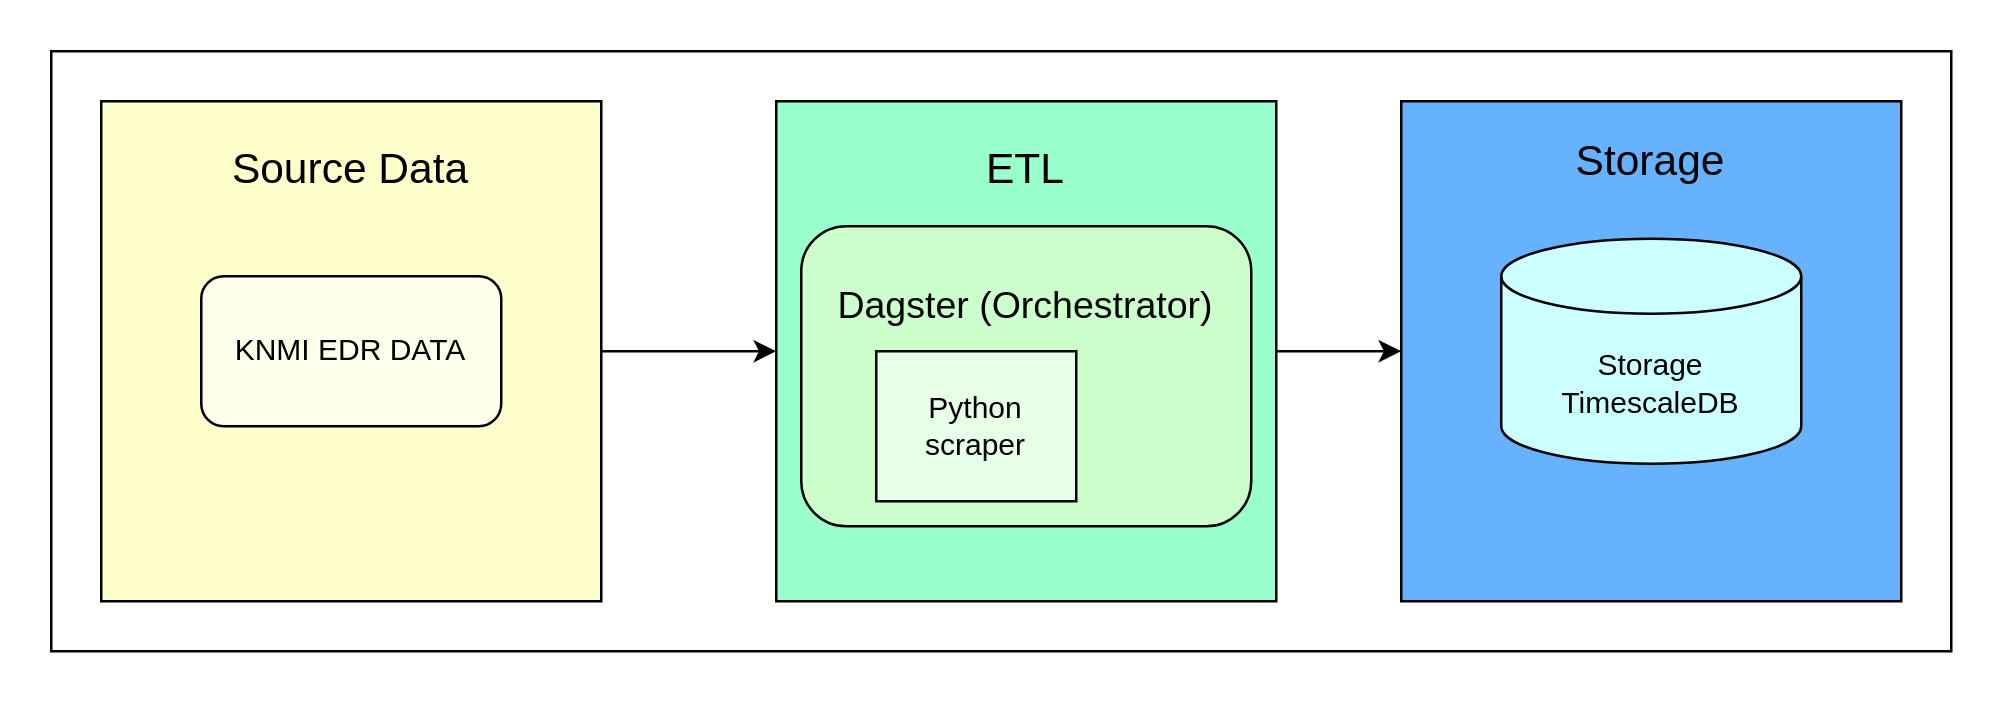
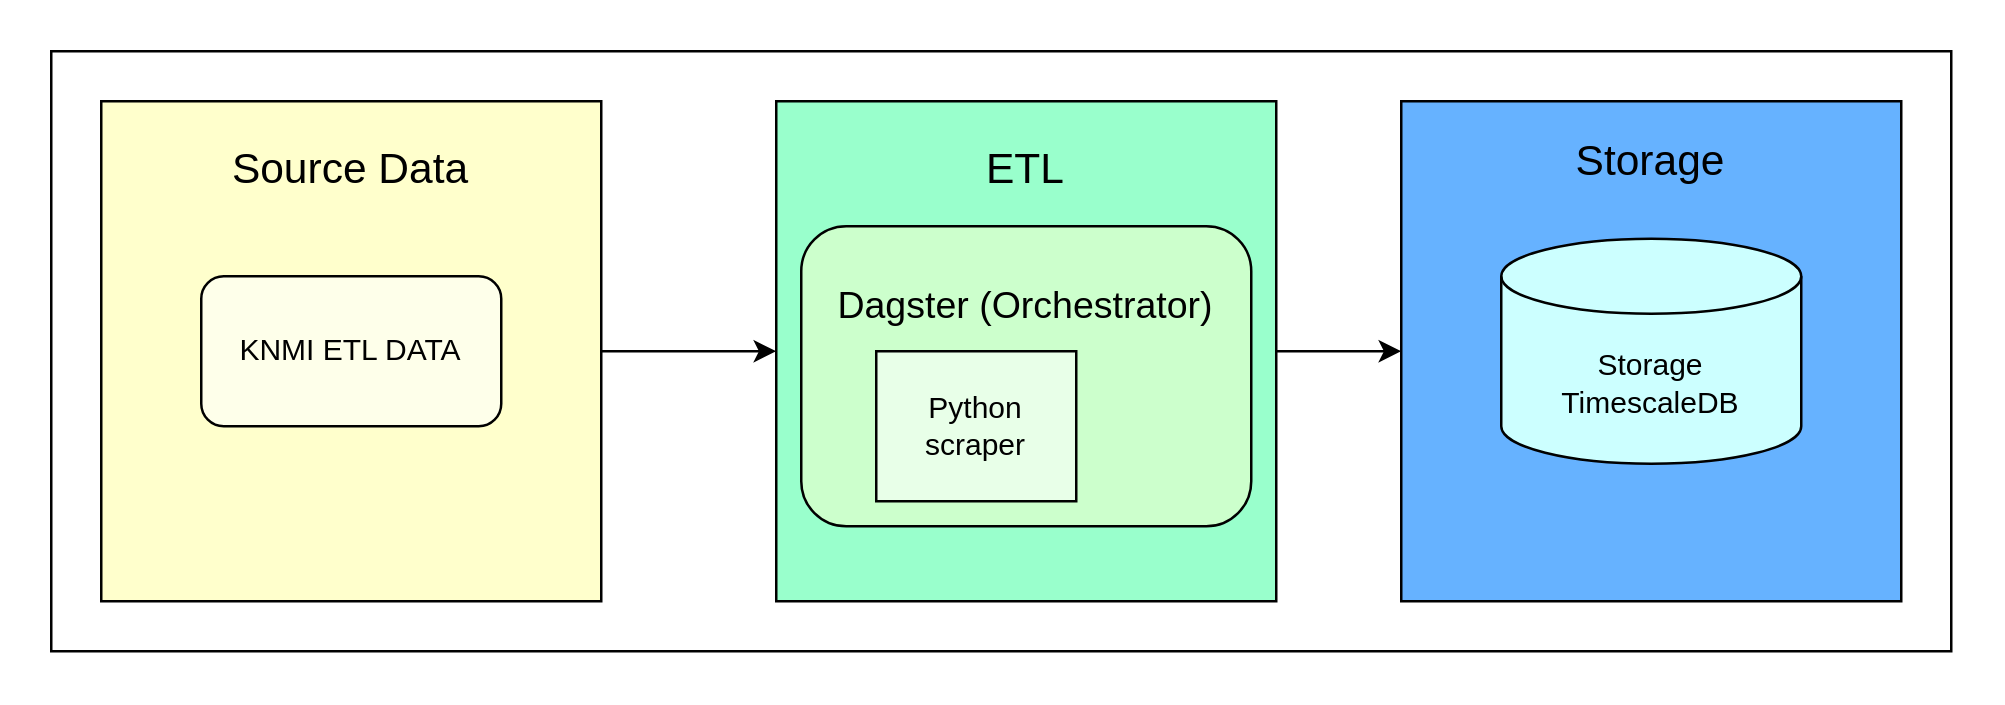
(351, 351) -> (351, 351)
